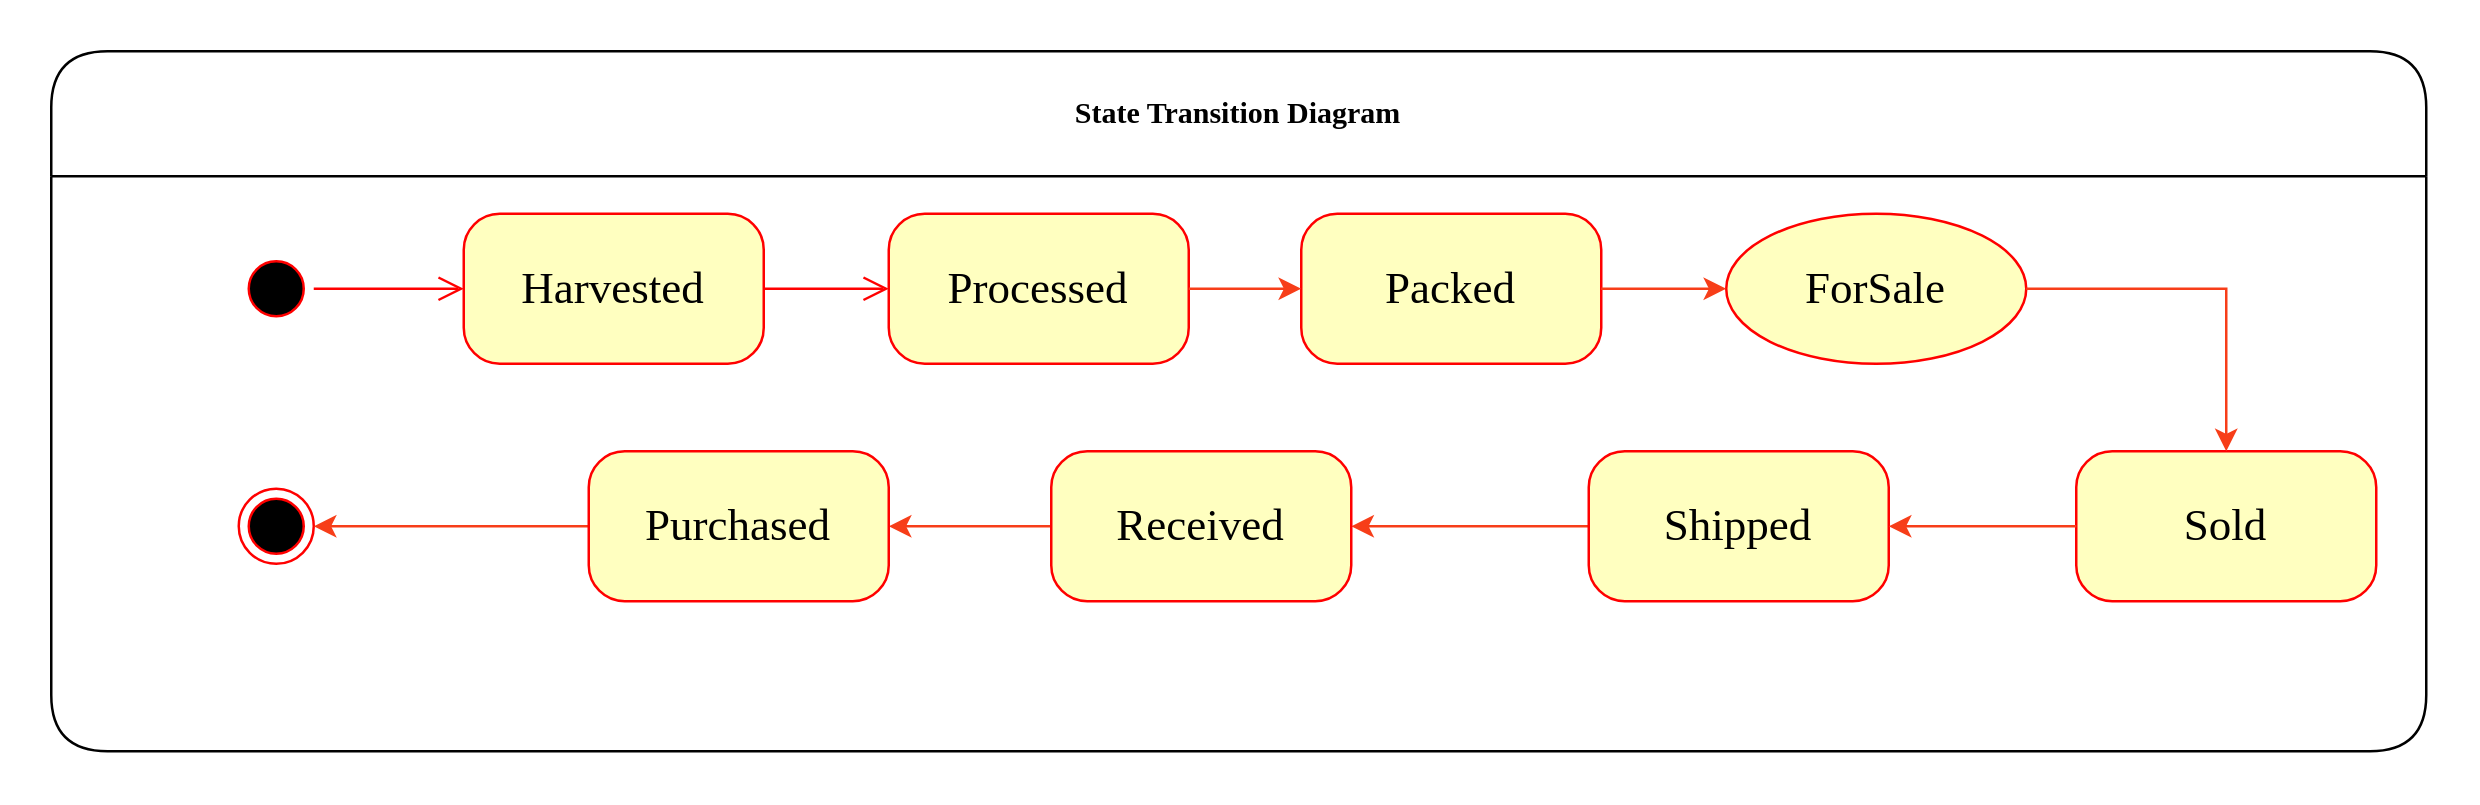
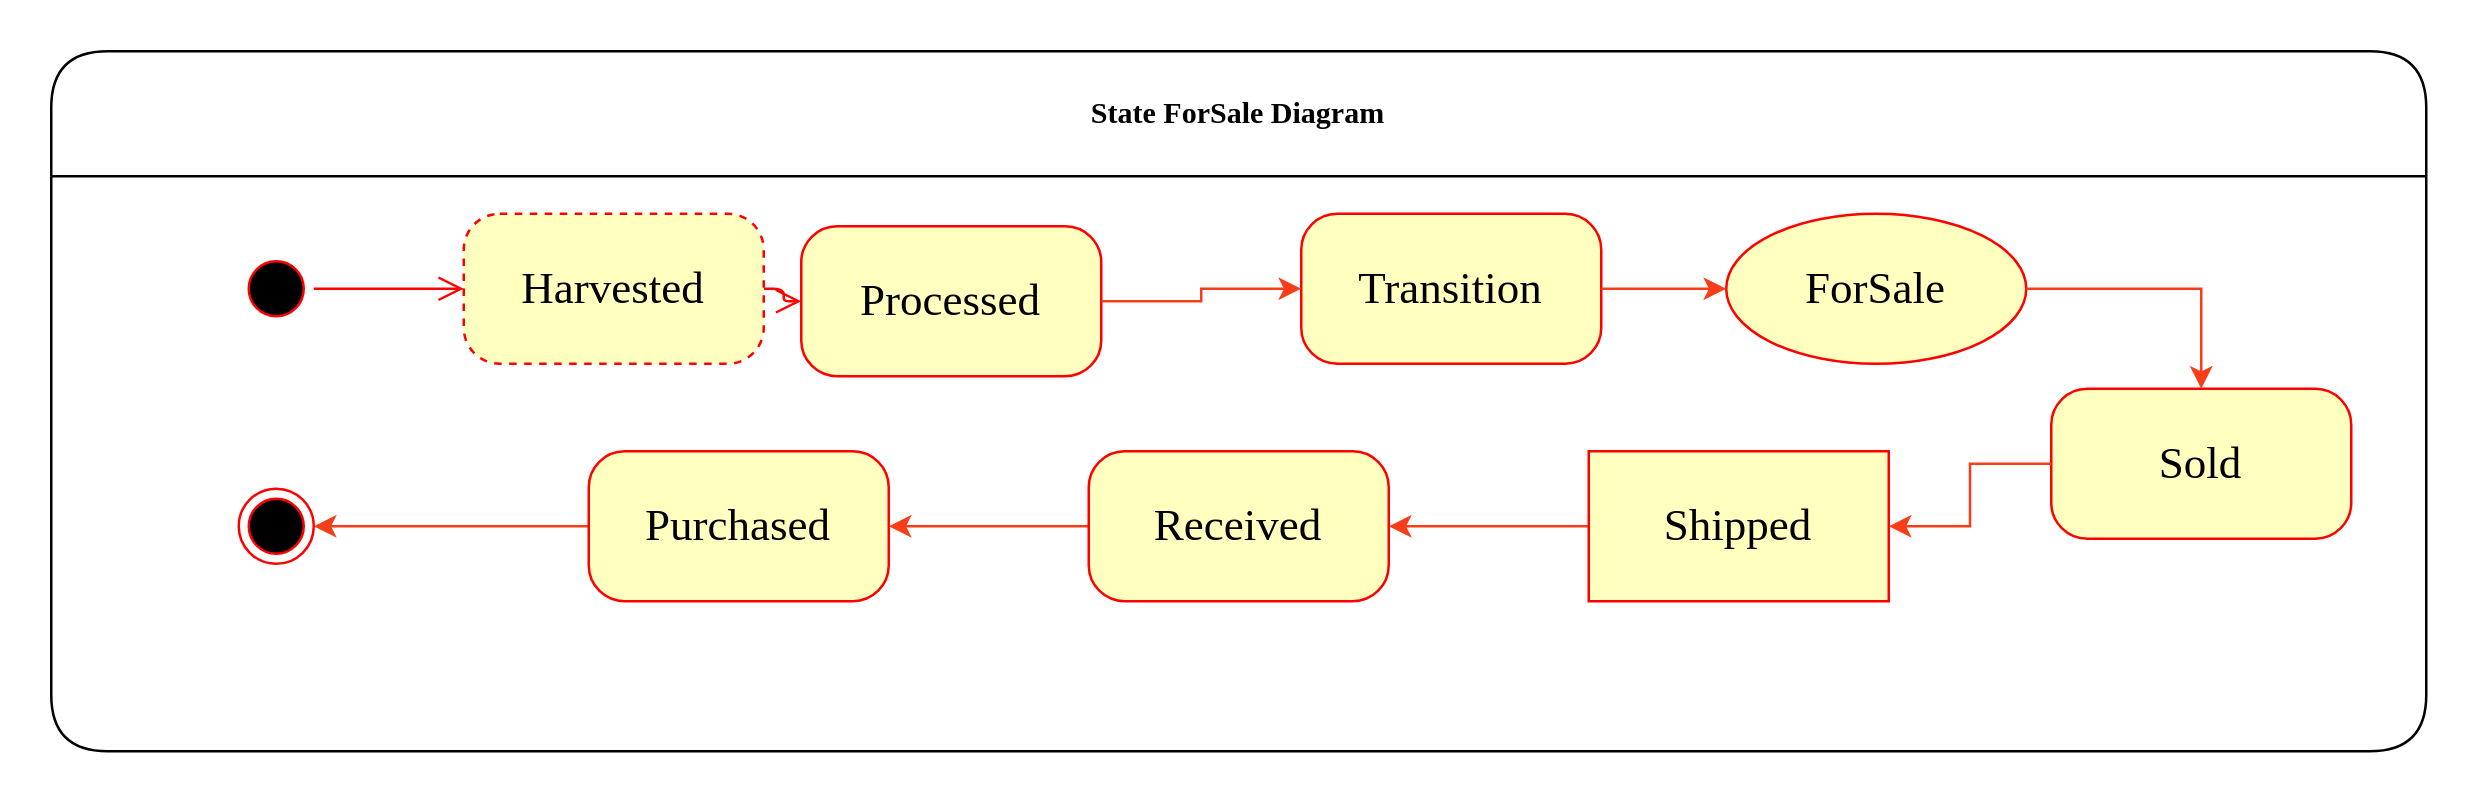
(1239, 114) -> (1239, 114)
(614, 289) -> (614, 289)
(1039, 289) -> (951, 301)
(1451, 289) -> (1451, 289)
(1201, 526) -> (1239, 526)
(1739, 526) -> (1739, 526)
(2226, 526) -> (2201, 464)
